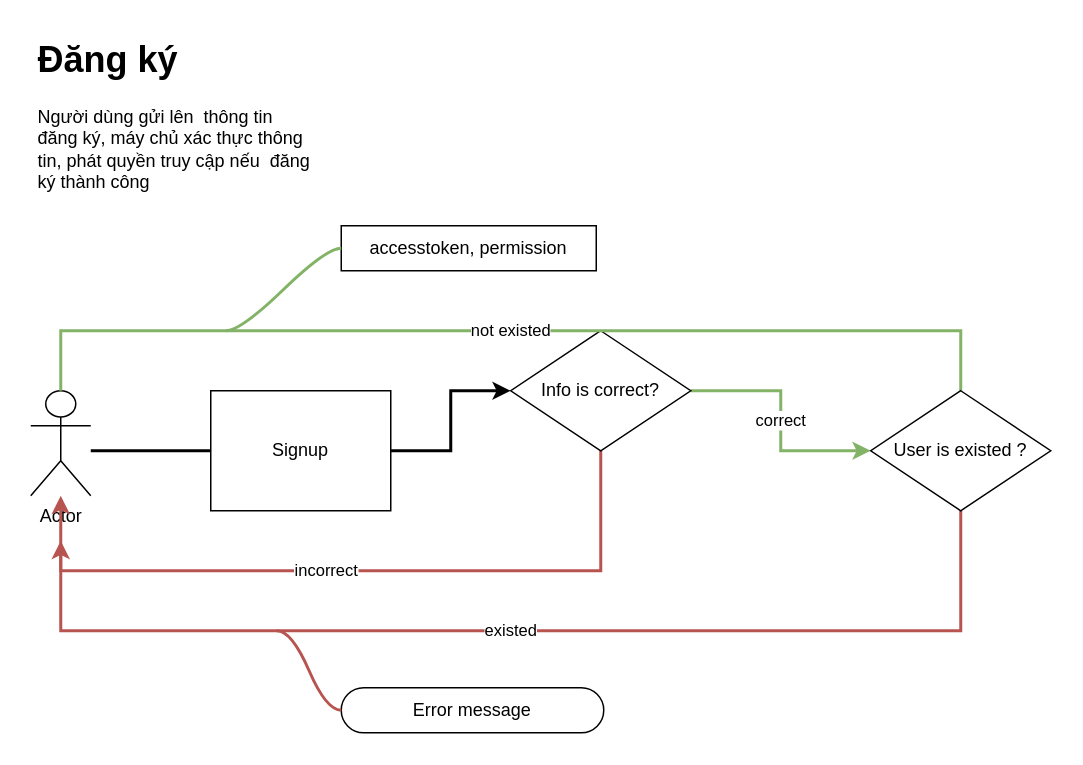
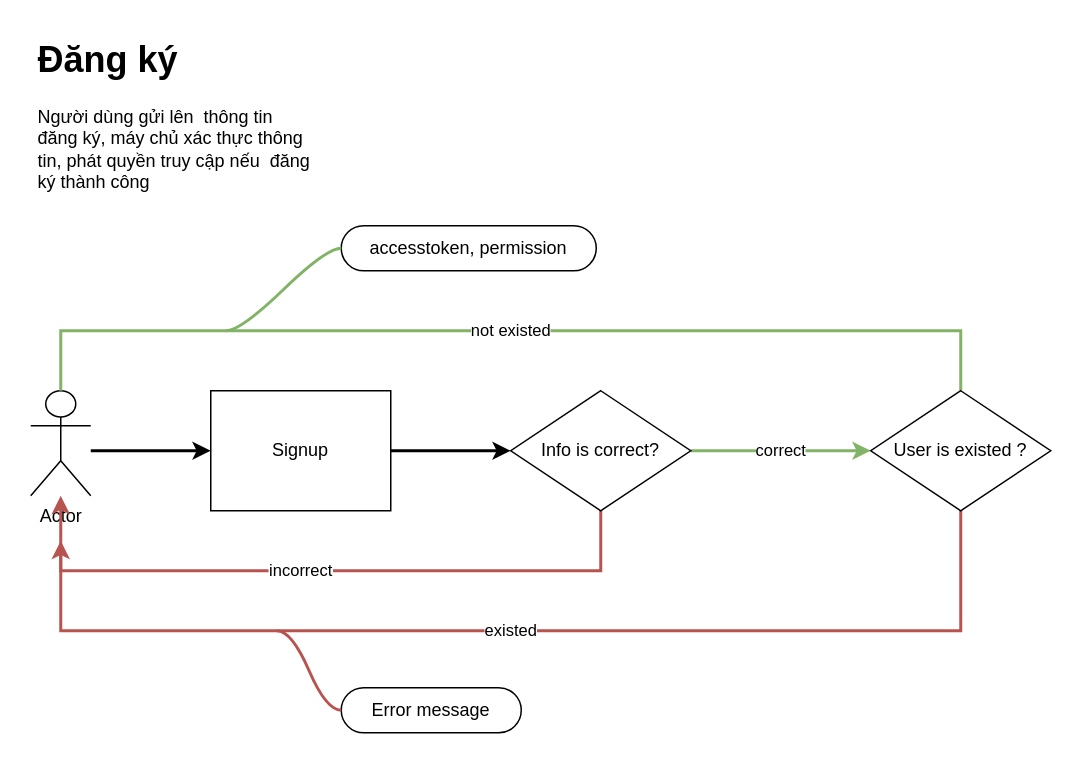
(469, 248) -> (469, 248)
(601, 391) -> (601, 451)
(202, 451) -> (195, 451)
(473, 710) -> (431, 710)
